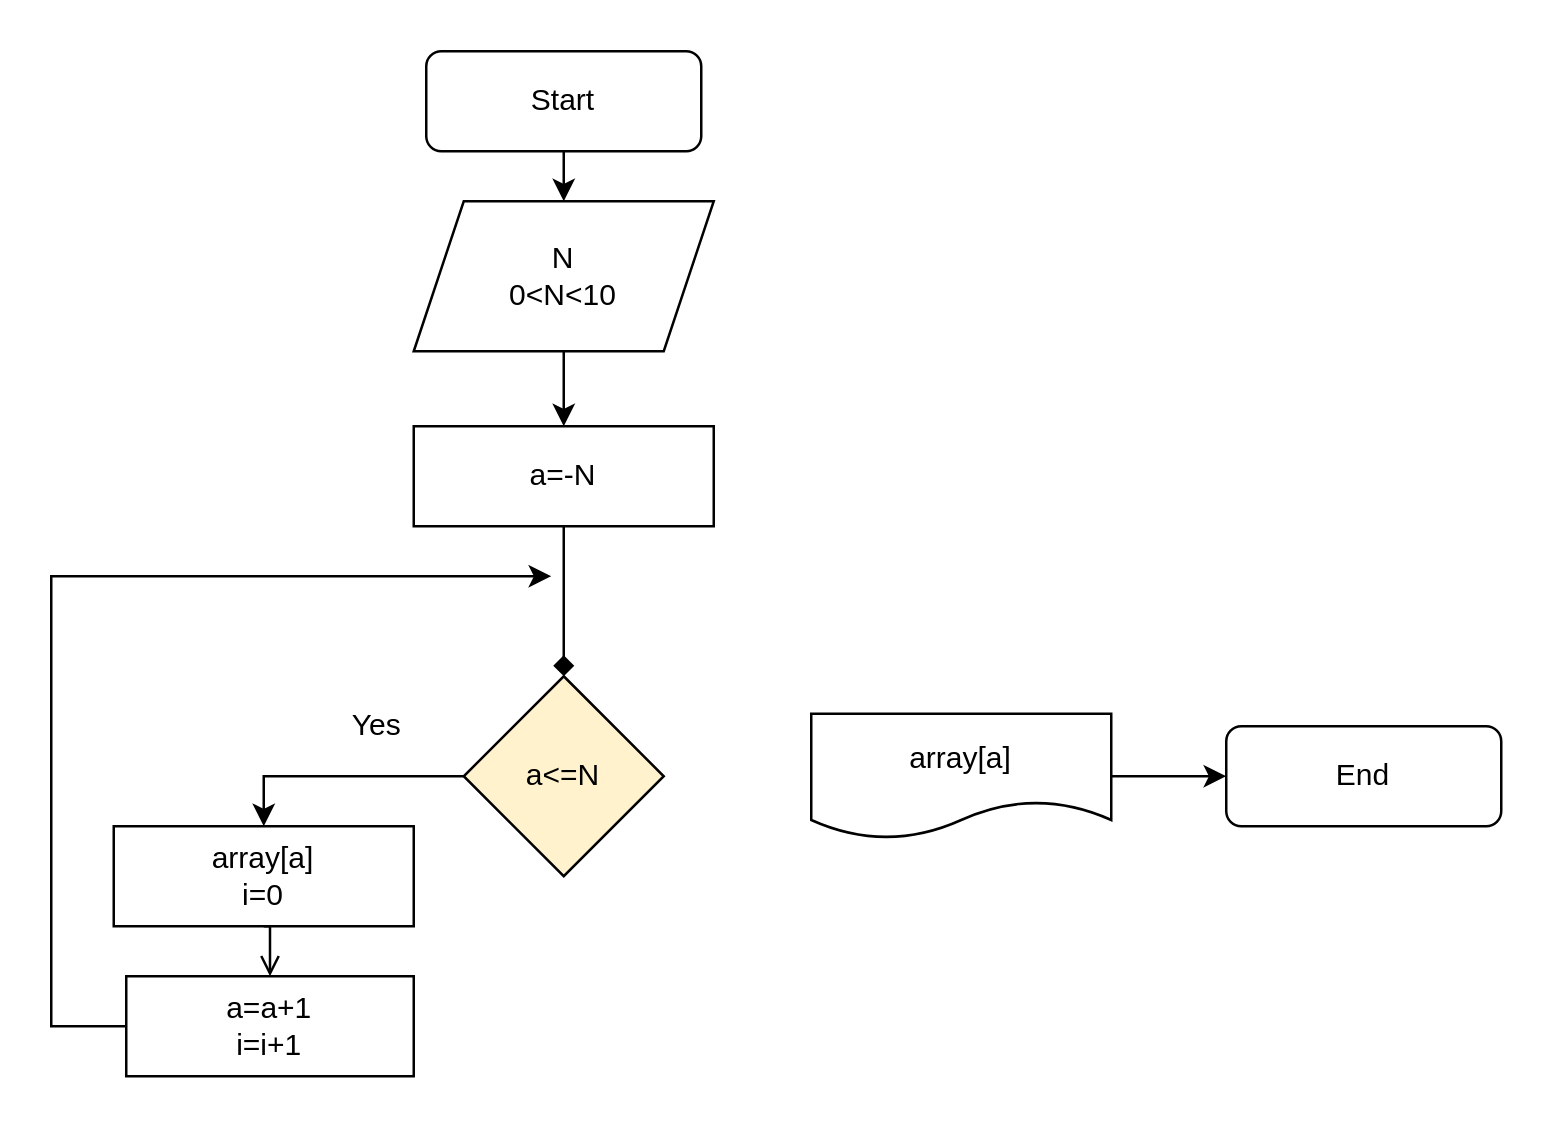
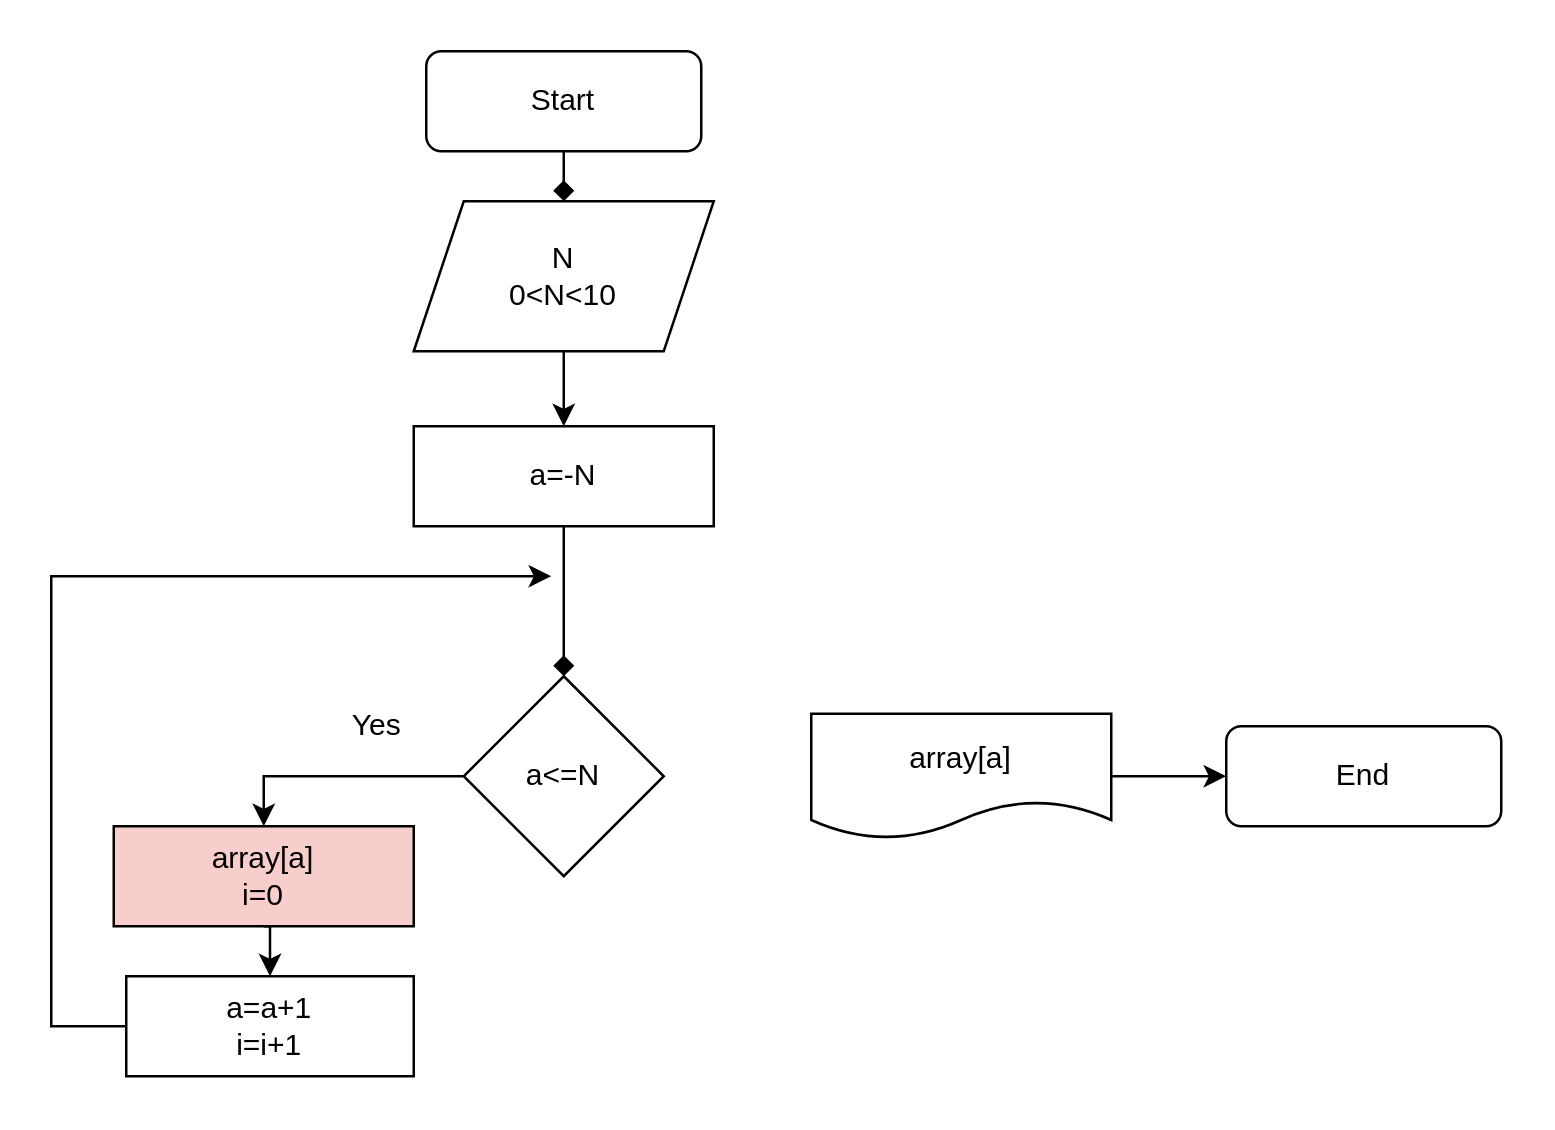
(564, 182) -> (564, 181)
(564, 776) -> (564, 776)
(264, 876) -> (264, 876)
(270, 962) -> (270, 958)
